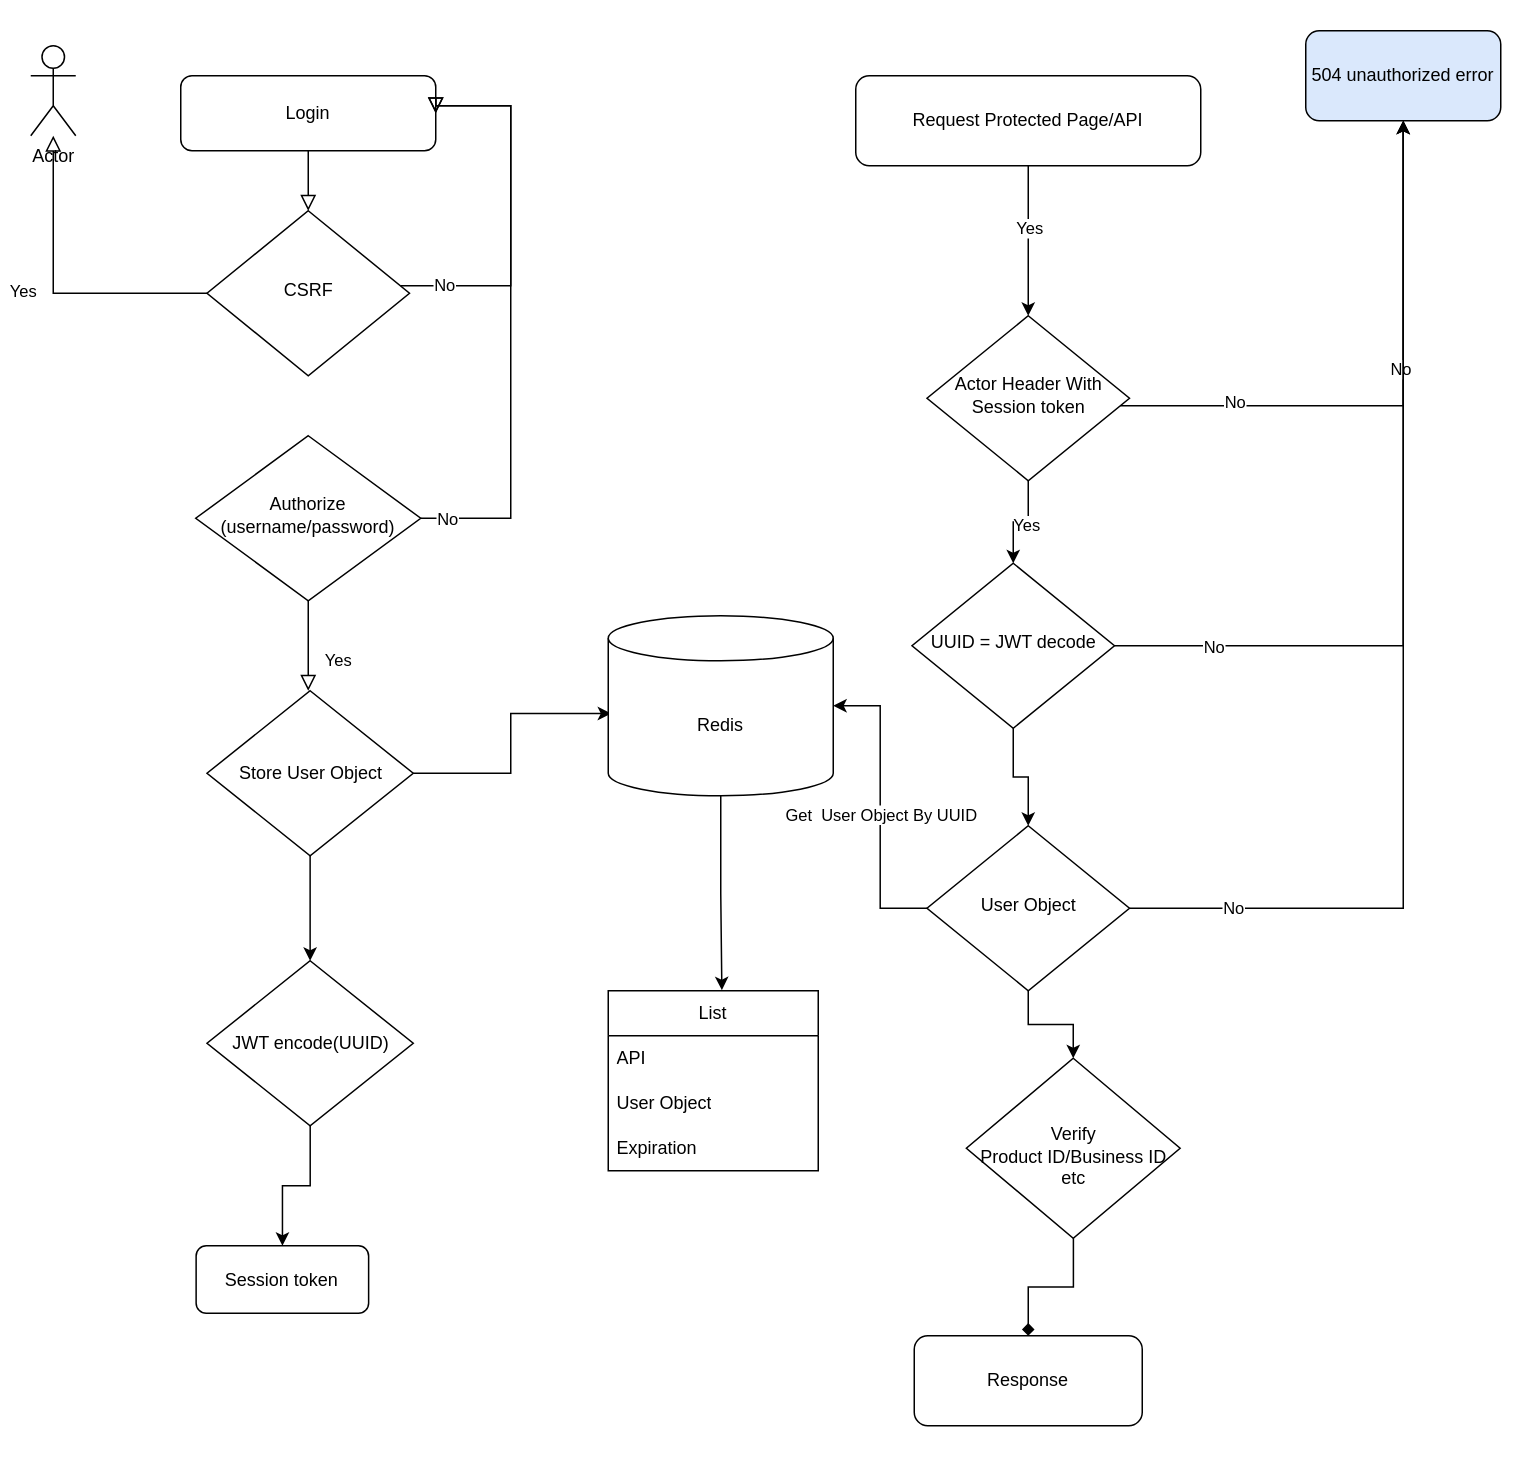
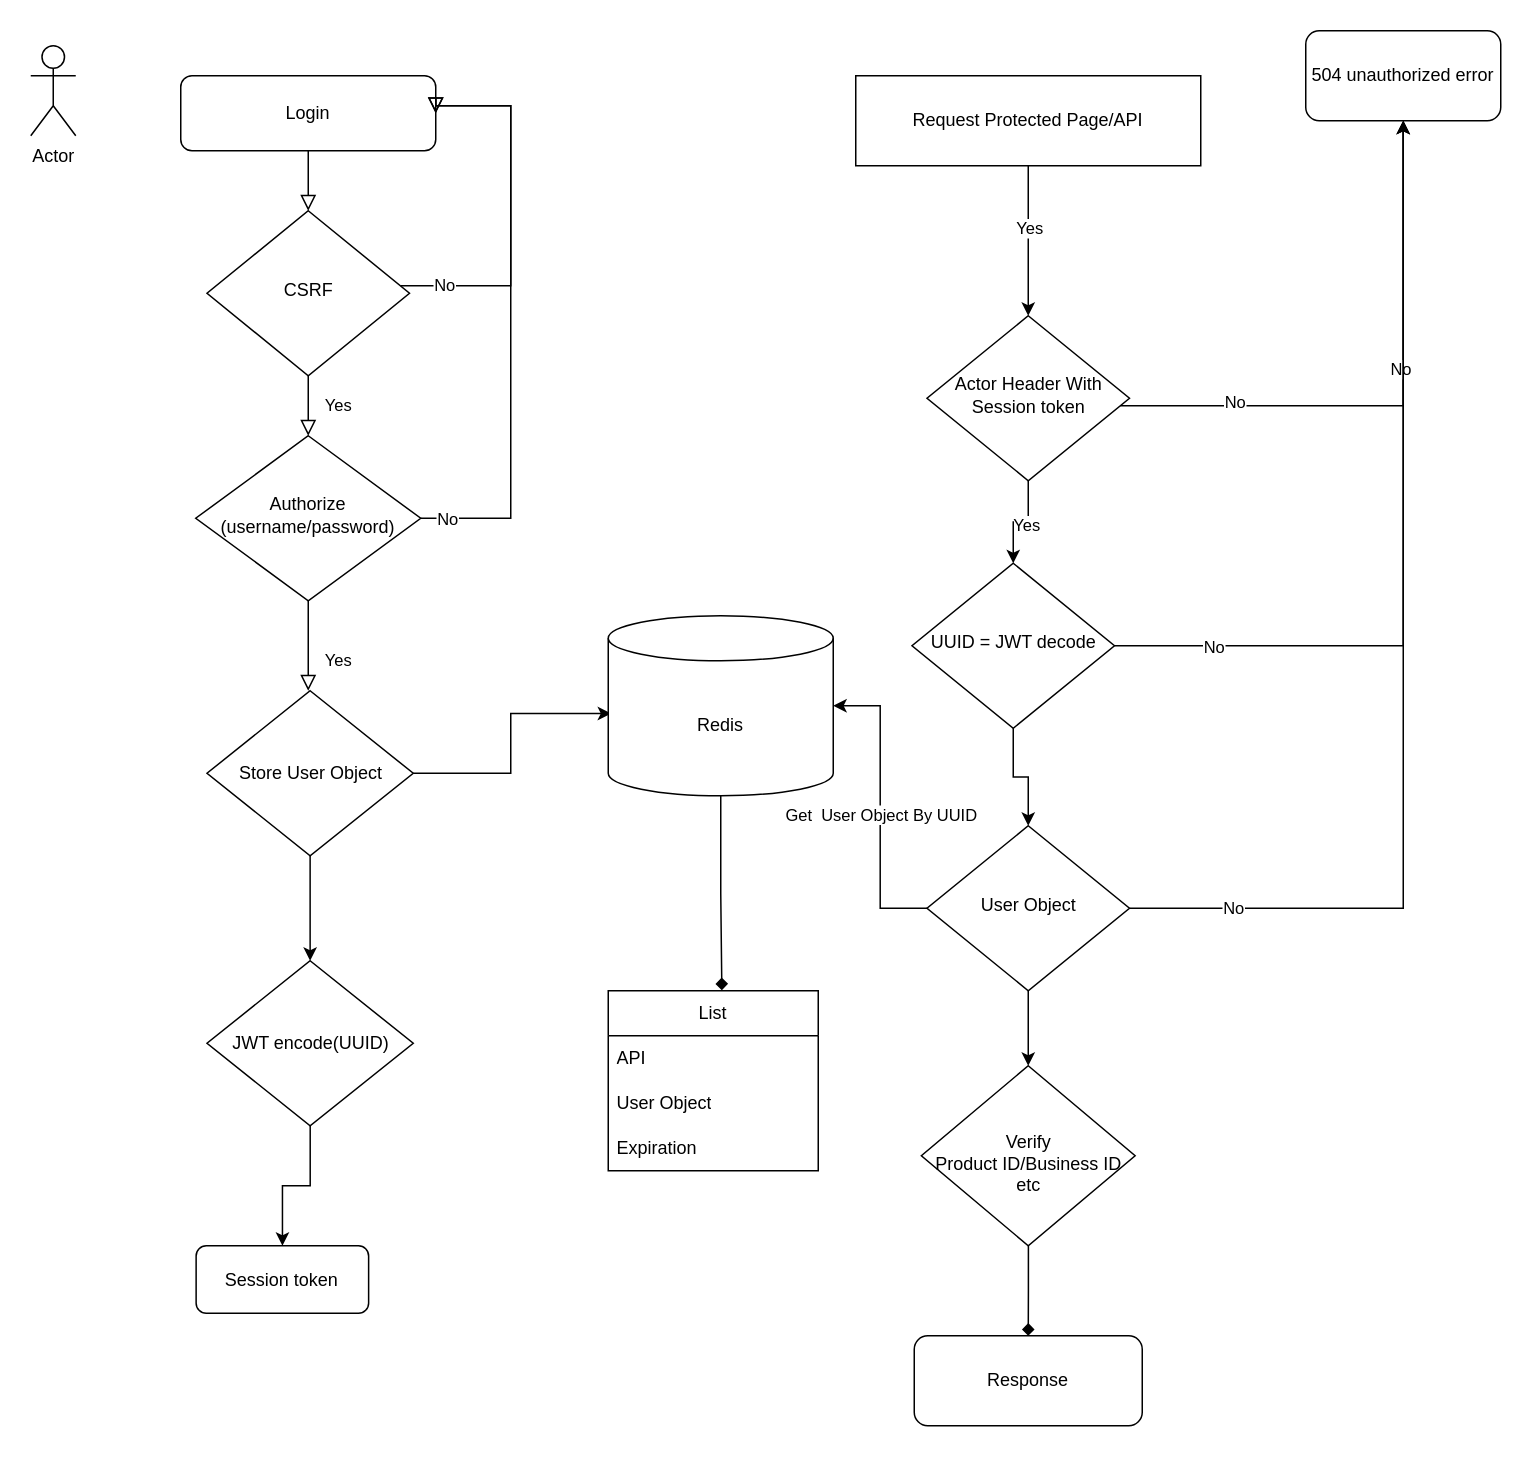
(1403, 76) -> (1403, 76)
(1028, 121) -> (1028, 121)
(59, 293) -> (308, 398)
(722, 978) -> (722, 977)
(1073, 1148) -> (1028, 1156)
